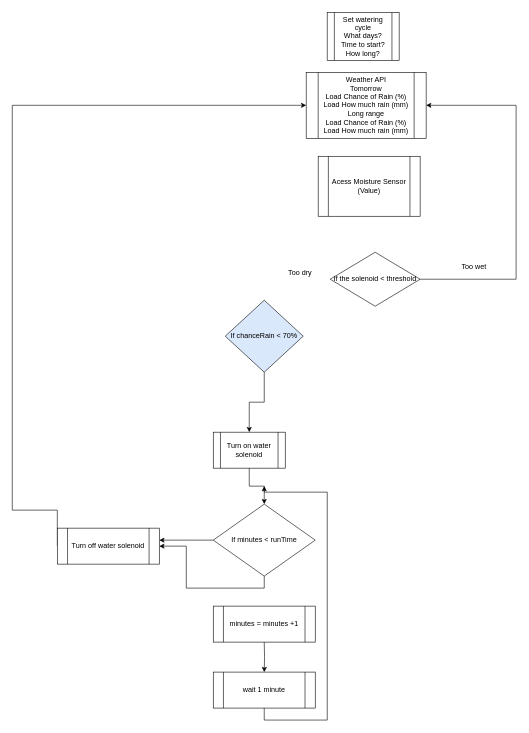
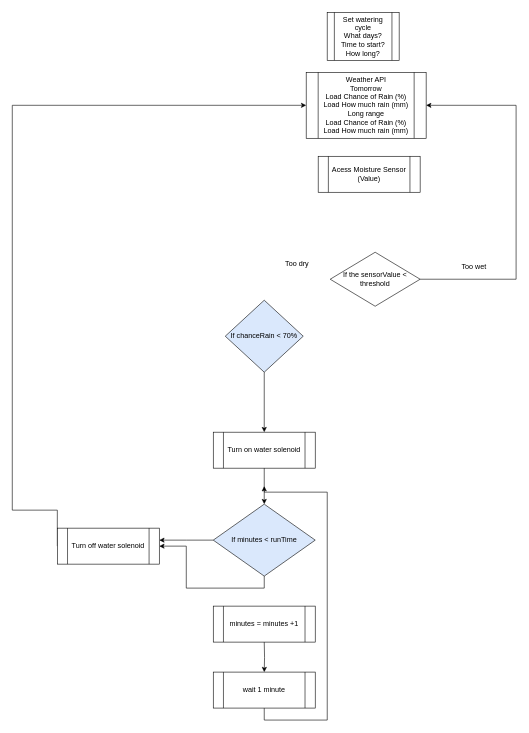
(369, 186) -> (369, 174)
(300, 273) -> (297, 264)
(375, 279) -> (375, 279)
(249, 450) -> (264, 450)
(264, 540) -> (264, 540)
